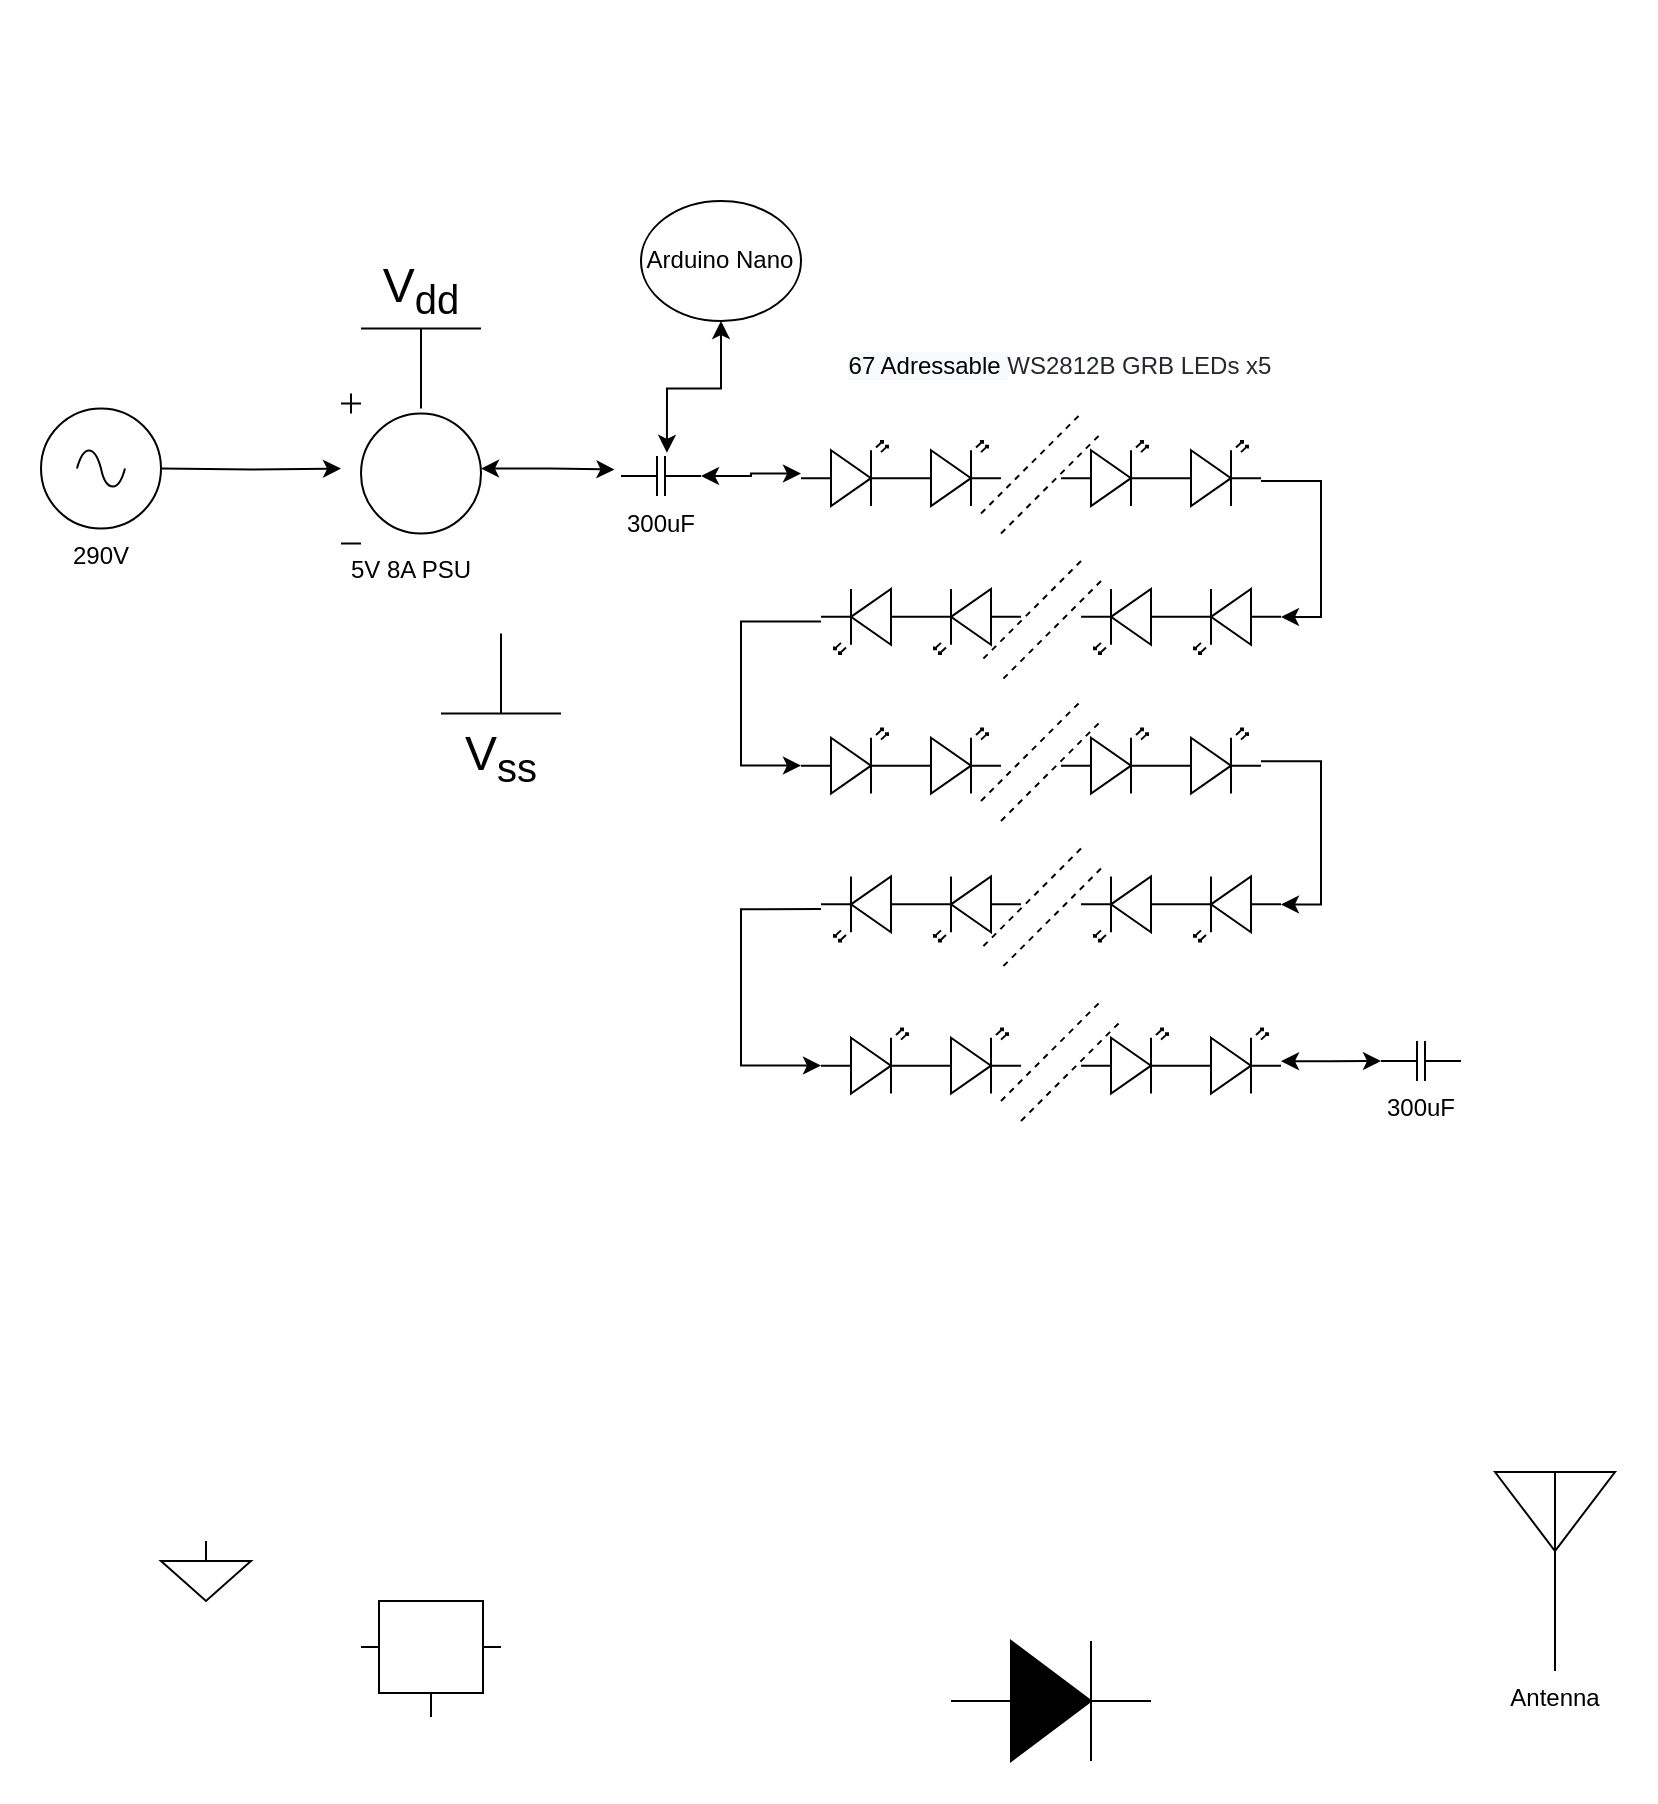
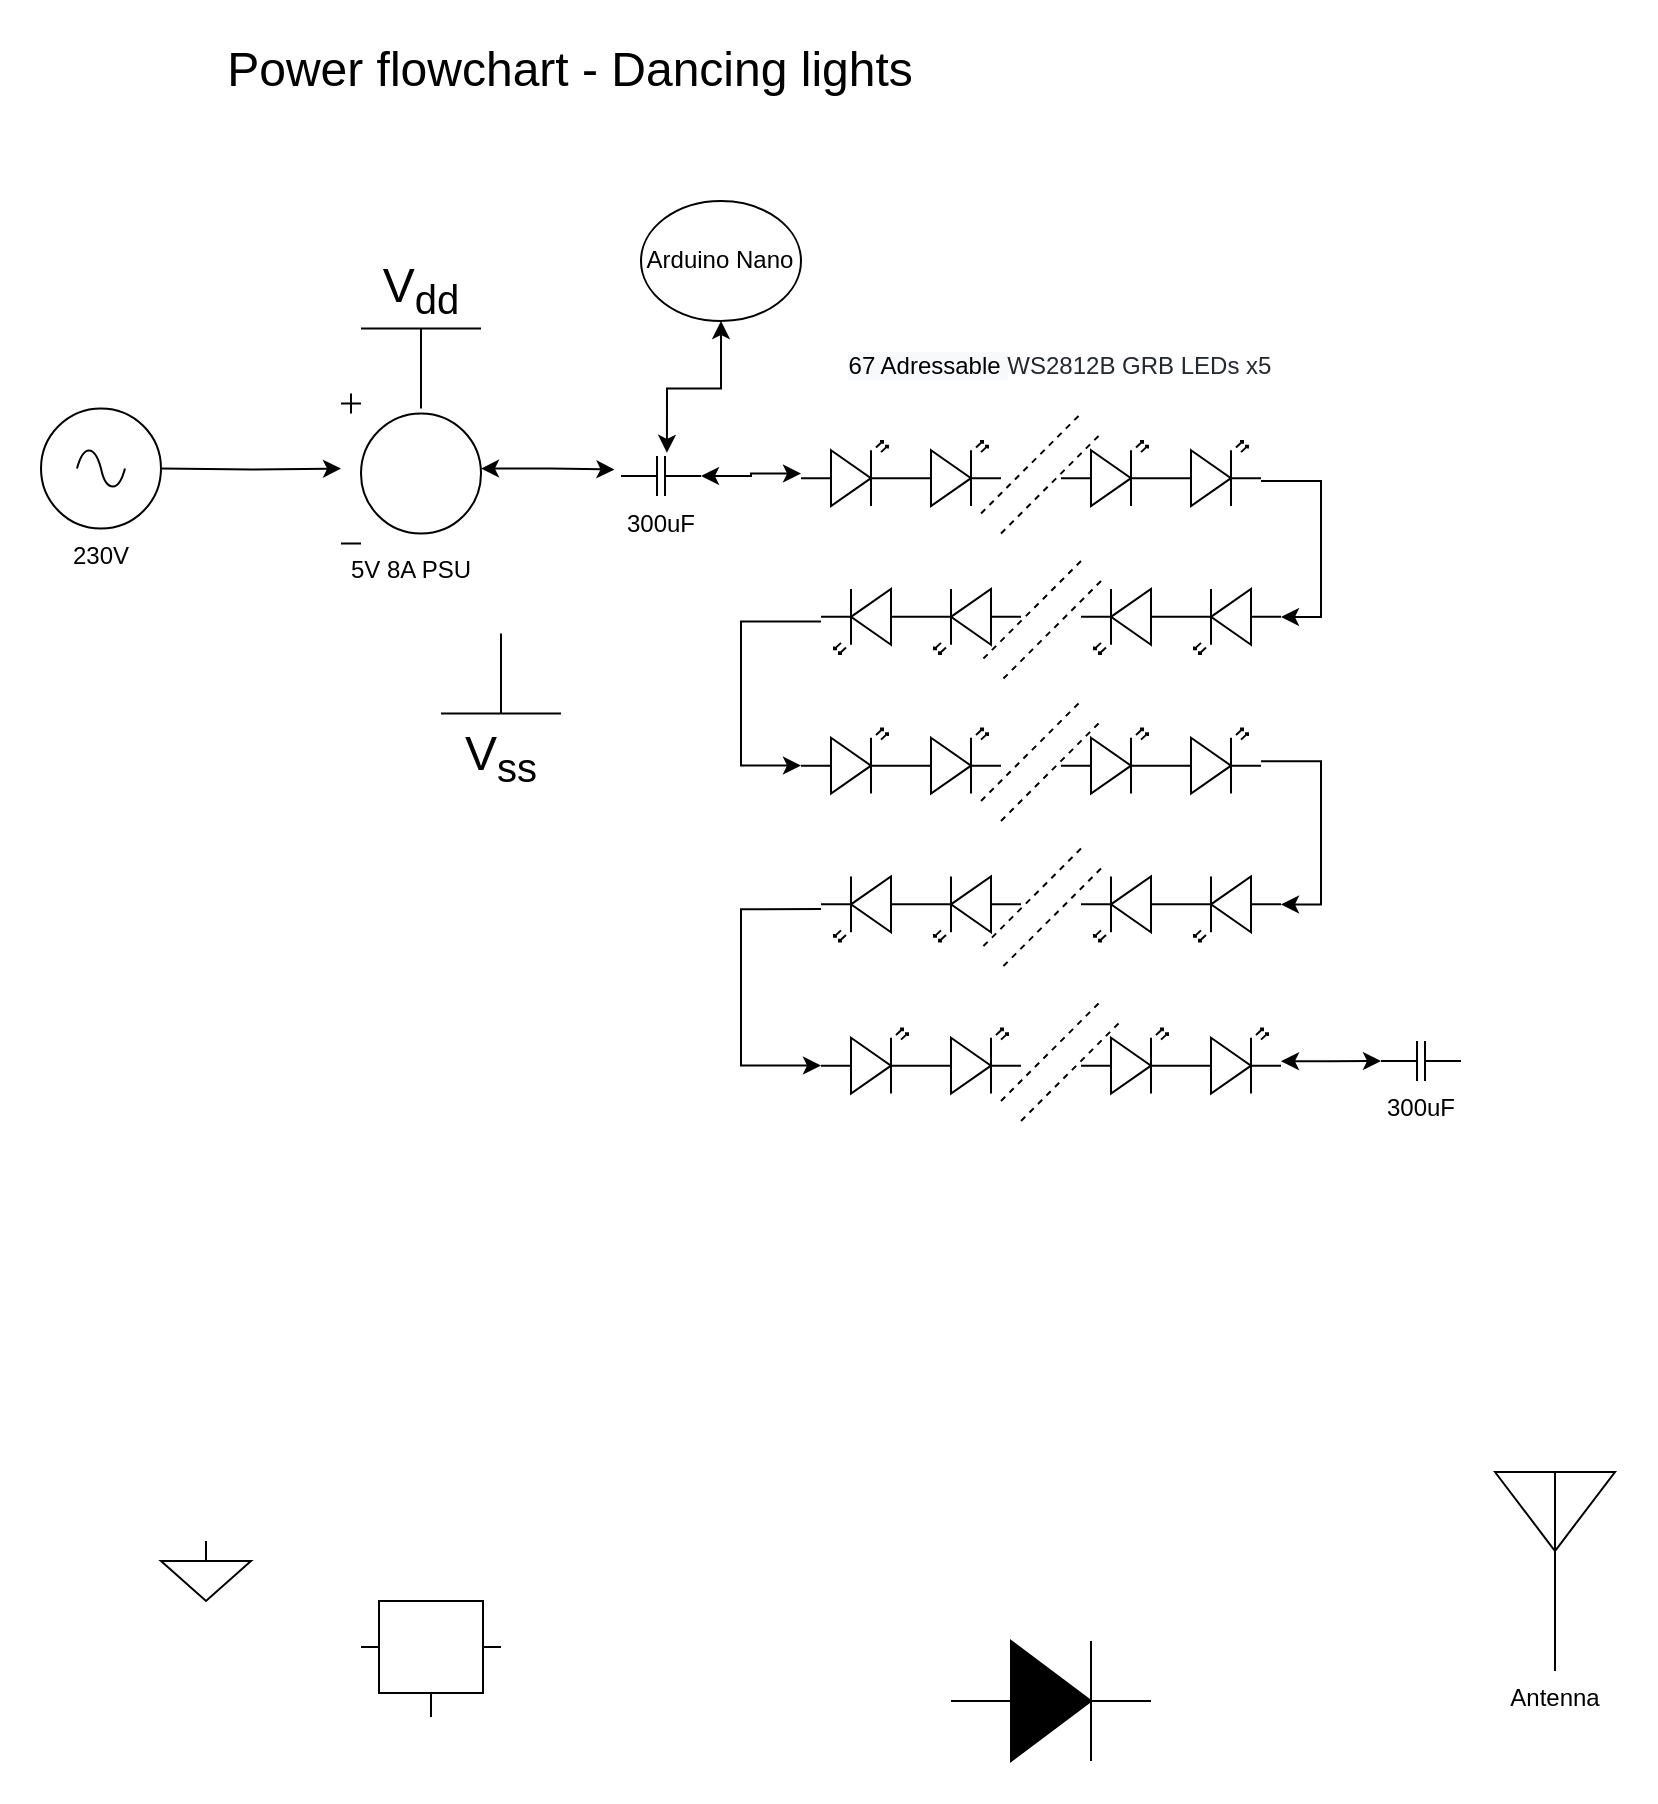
none -> (571, 71)
(102, 557) -> (102, 557)
